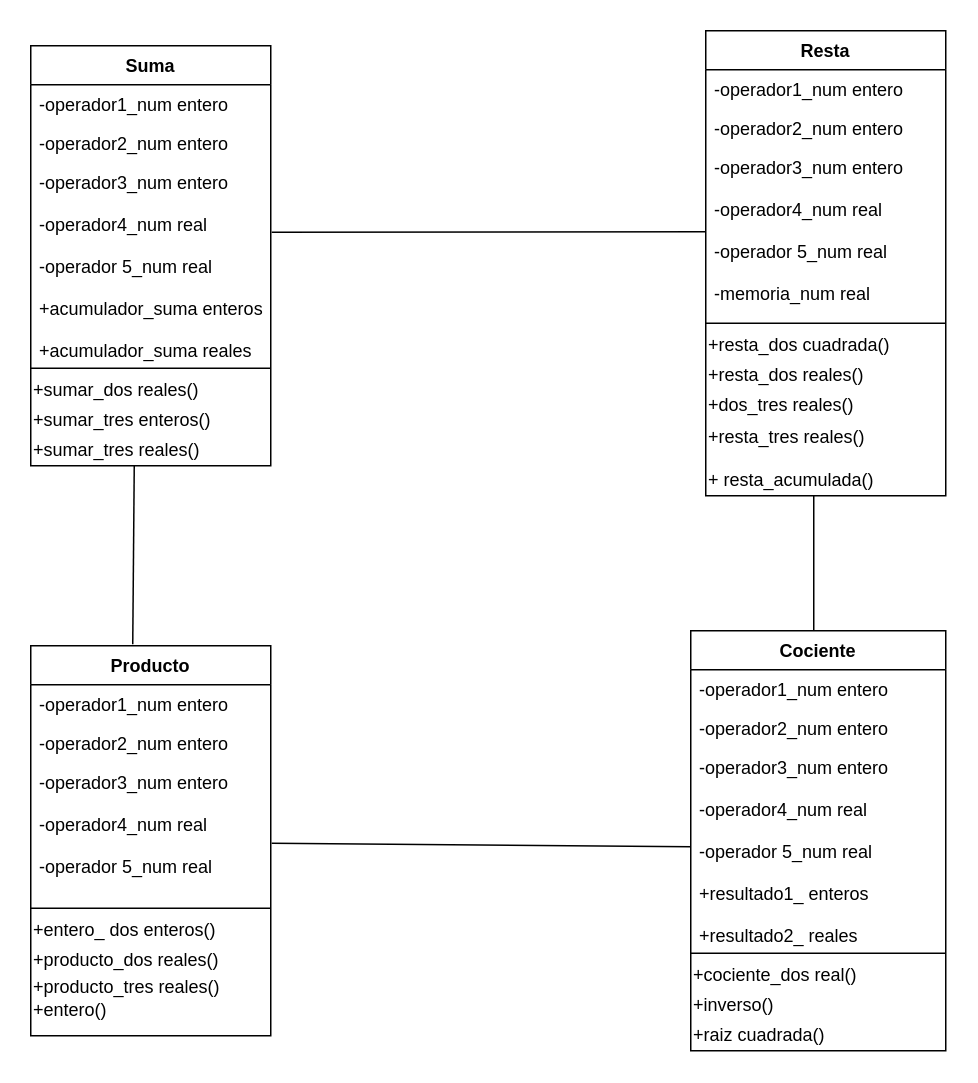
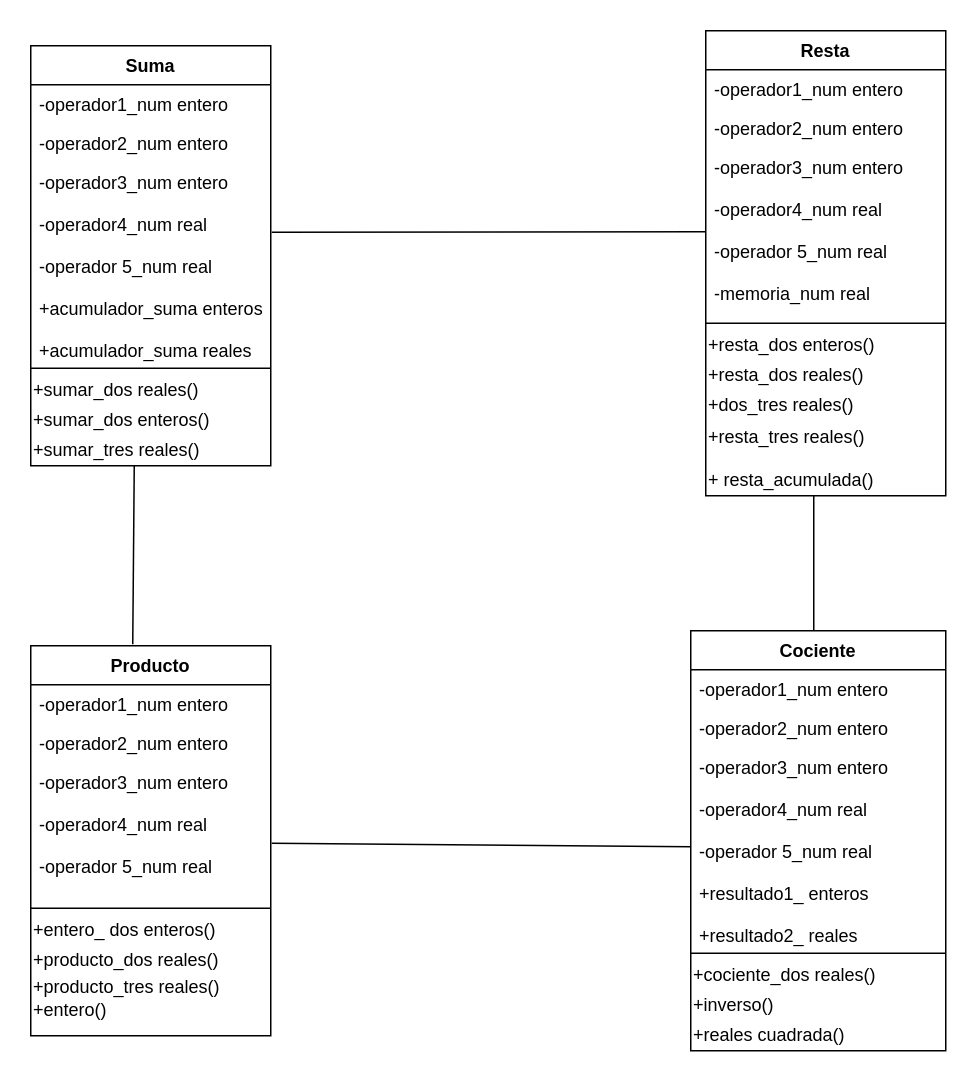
(812, 346) -> (807, 346)
(137, 421) -> (132, 421)
(788, 976) -> (798, 976)
(770, 1036) -> (780, 1036)
